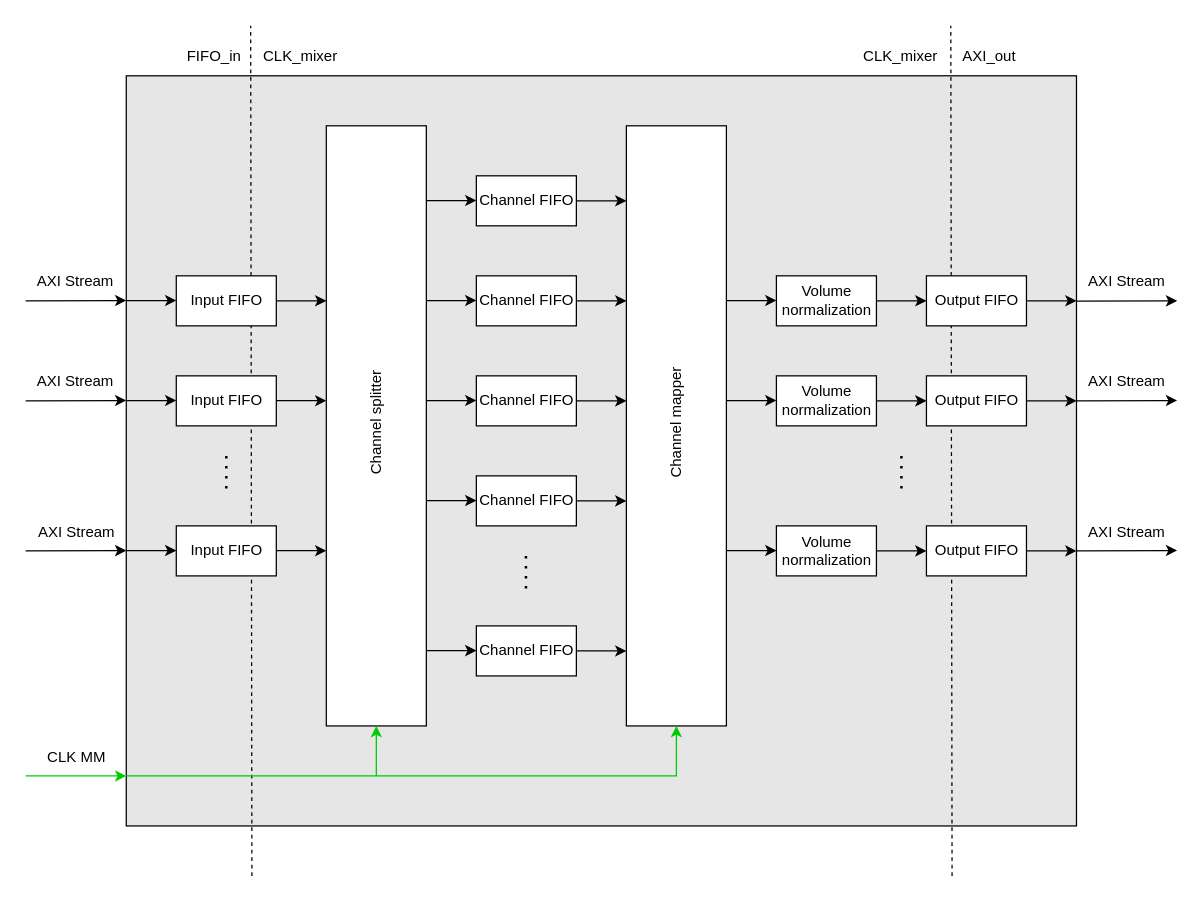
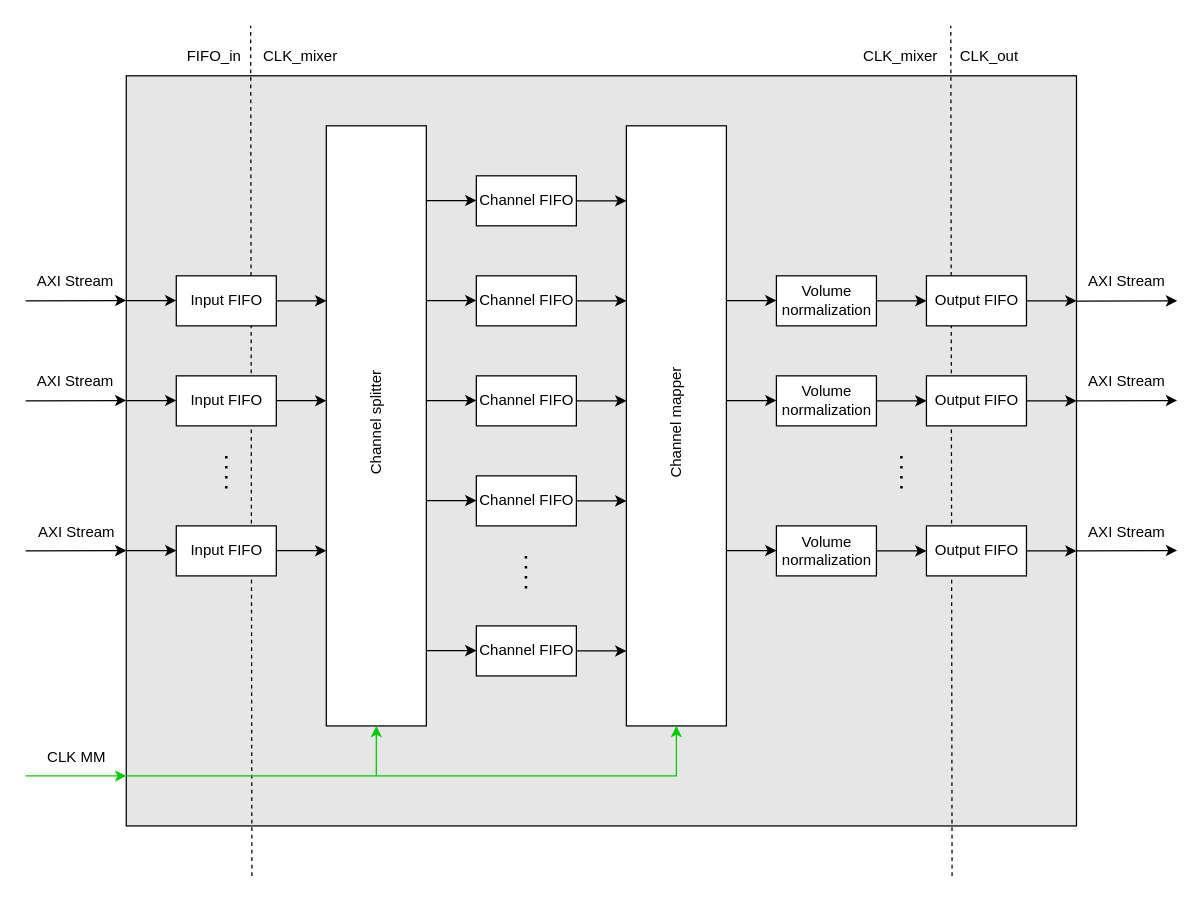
(989, 57) -> (989, 57)
